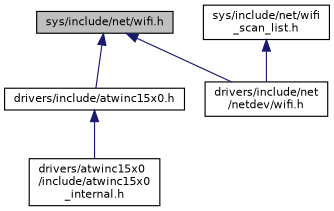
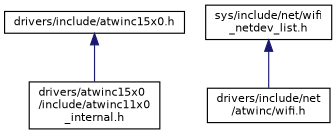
(105, 22) -> none
(266, 22) -> (269, 22)
(266, 99) -> (269, 105)
(95, 182) -> (95, 105)
